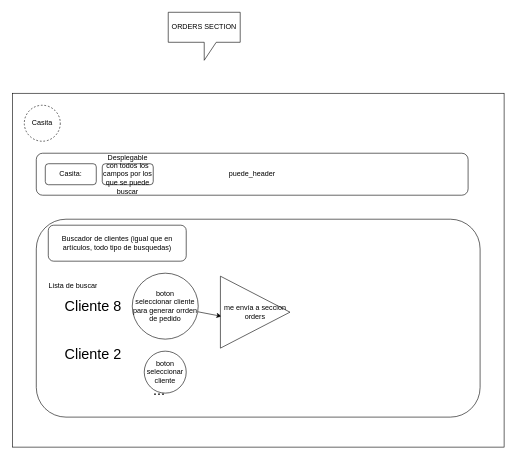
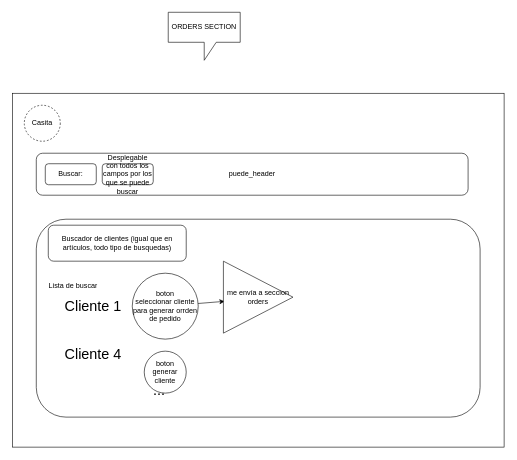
(71, 174) -> (71, 174)
(93, 306) -> (93, 306)
(255, 312) -> (258, 297)
(93, 354) -> (93, 354)
(165, 372) -> (165, 372)
